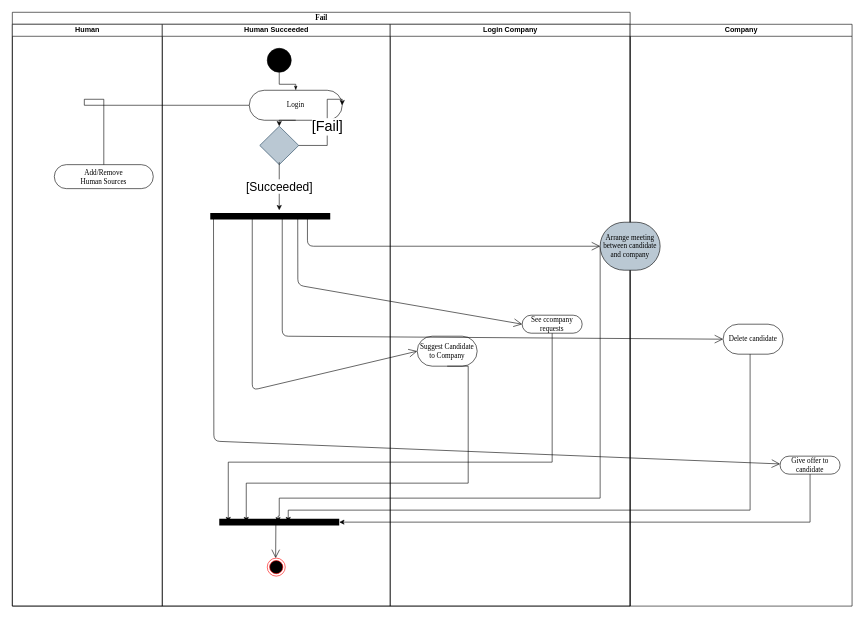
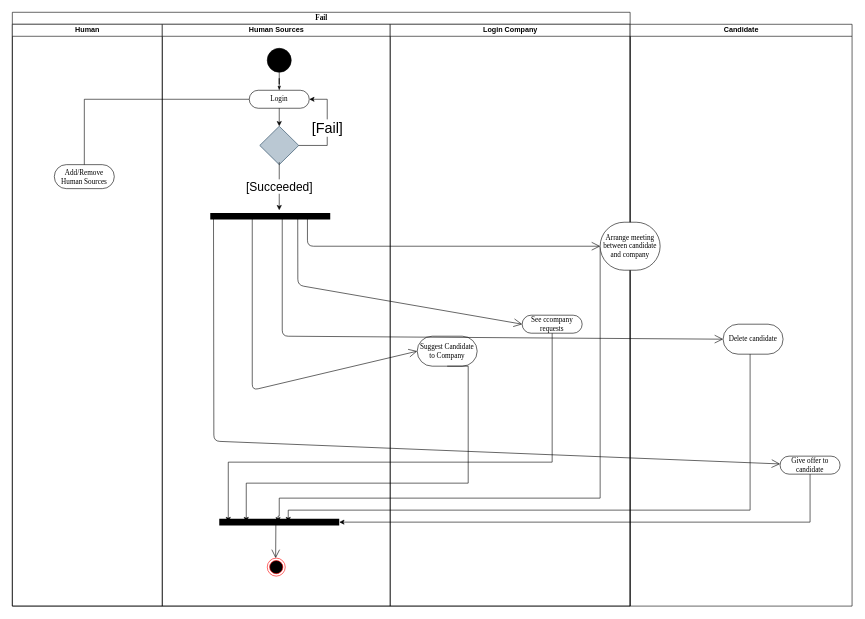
(277, 30) -> (277, 30)
(742, 30) -> (742, 30)
(296, 105) -> (279, 99)
(104, 177) -> (84, 177)
(630, 246) -> (630, 246)
